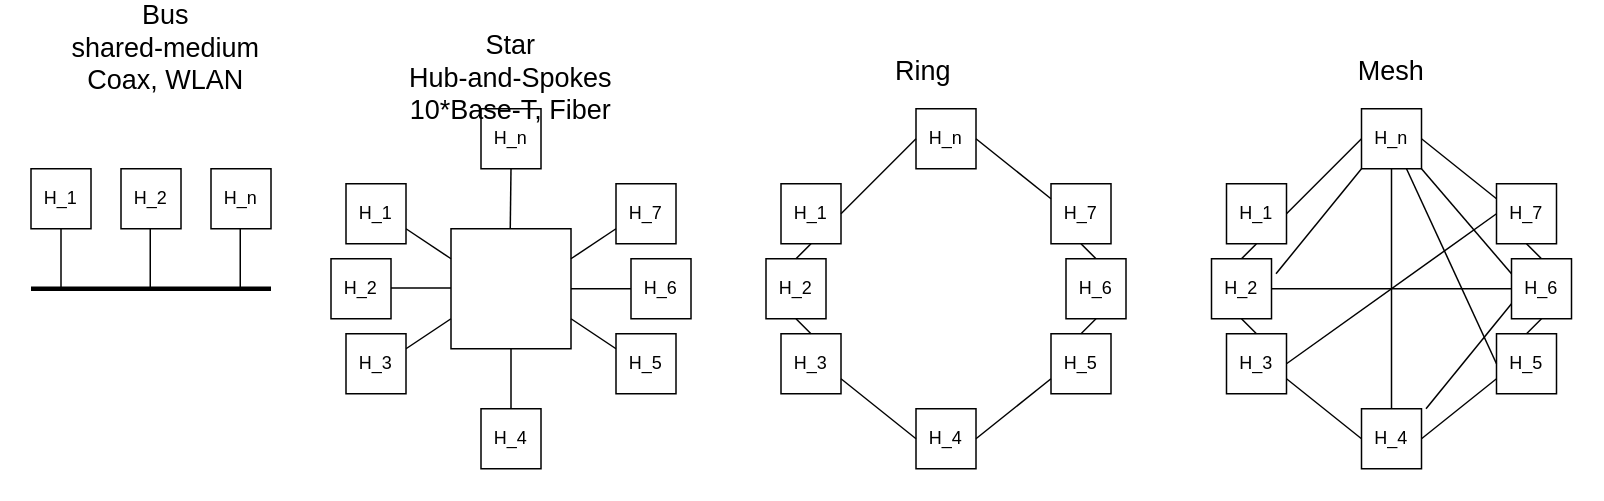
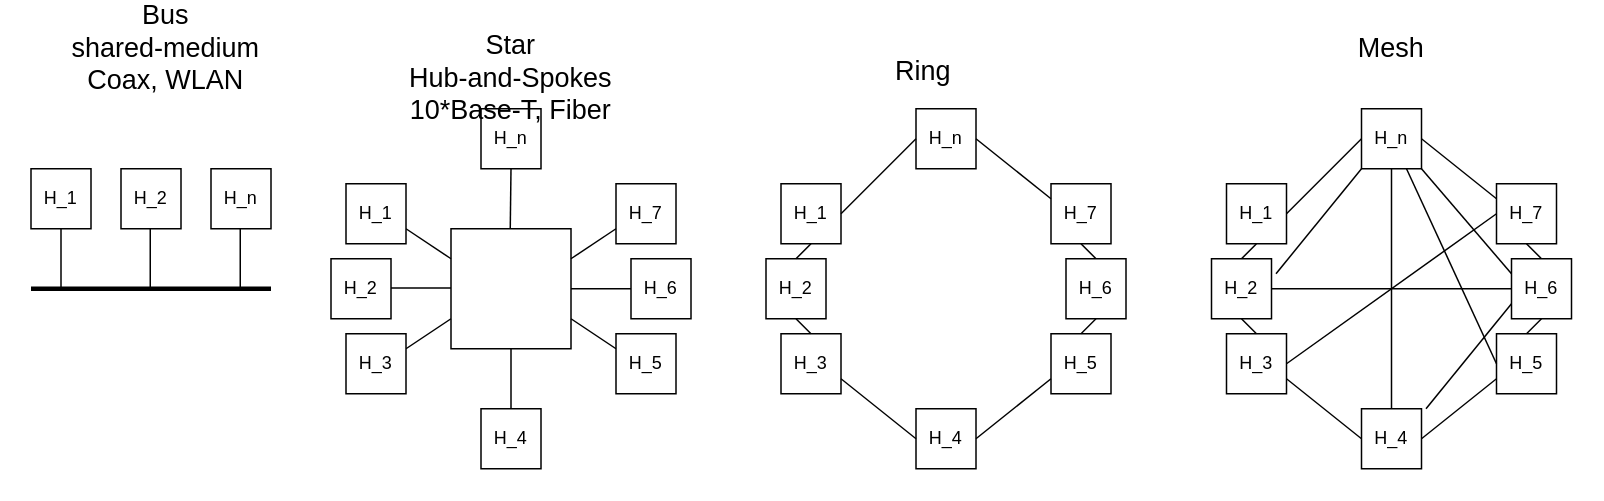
(1391, 71) -> (1391, 49)
